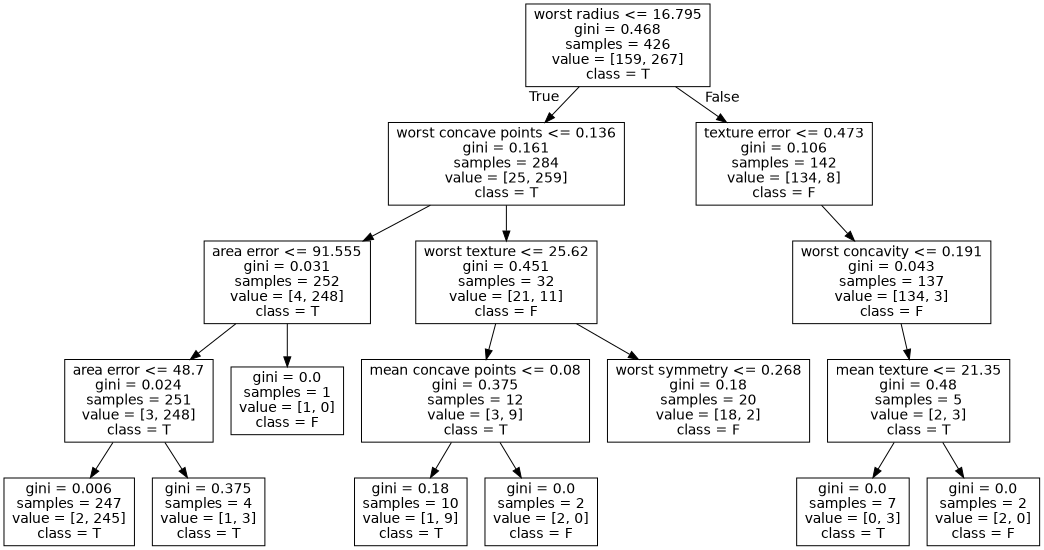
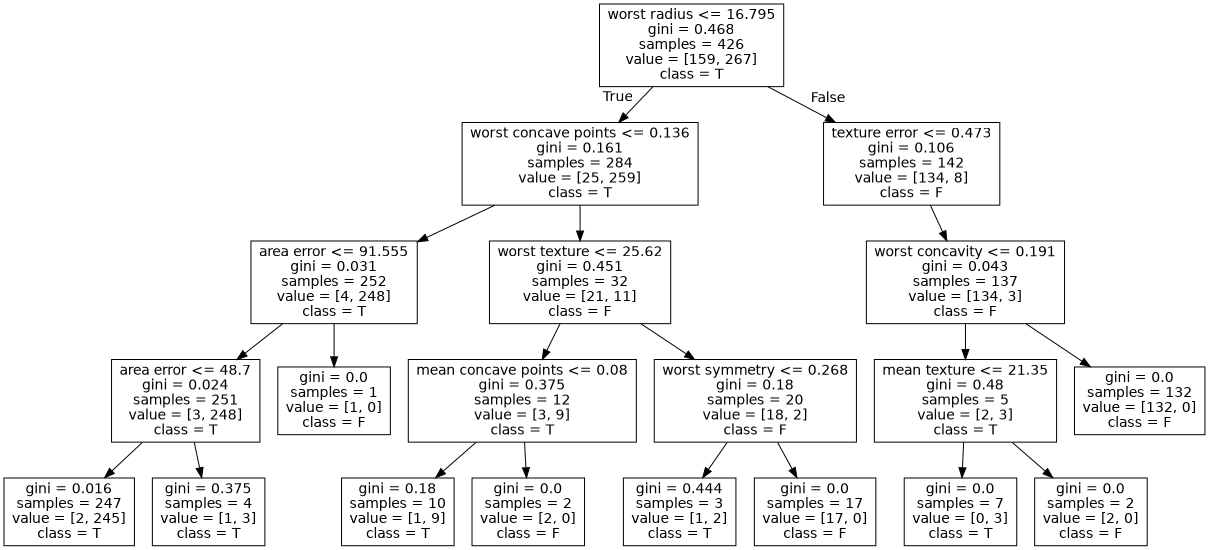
none -> (1140, 401)
(69, 512) -> (69, 512)
none -> (680, 512)
none -> (815, 512)
